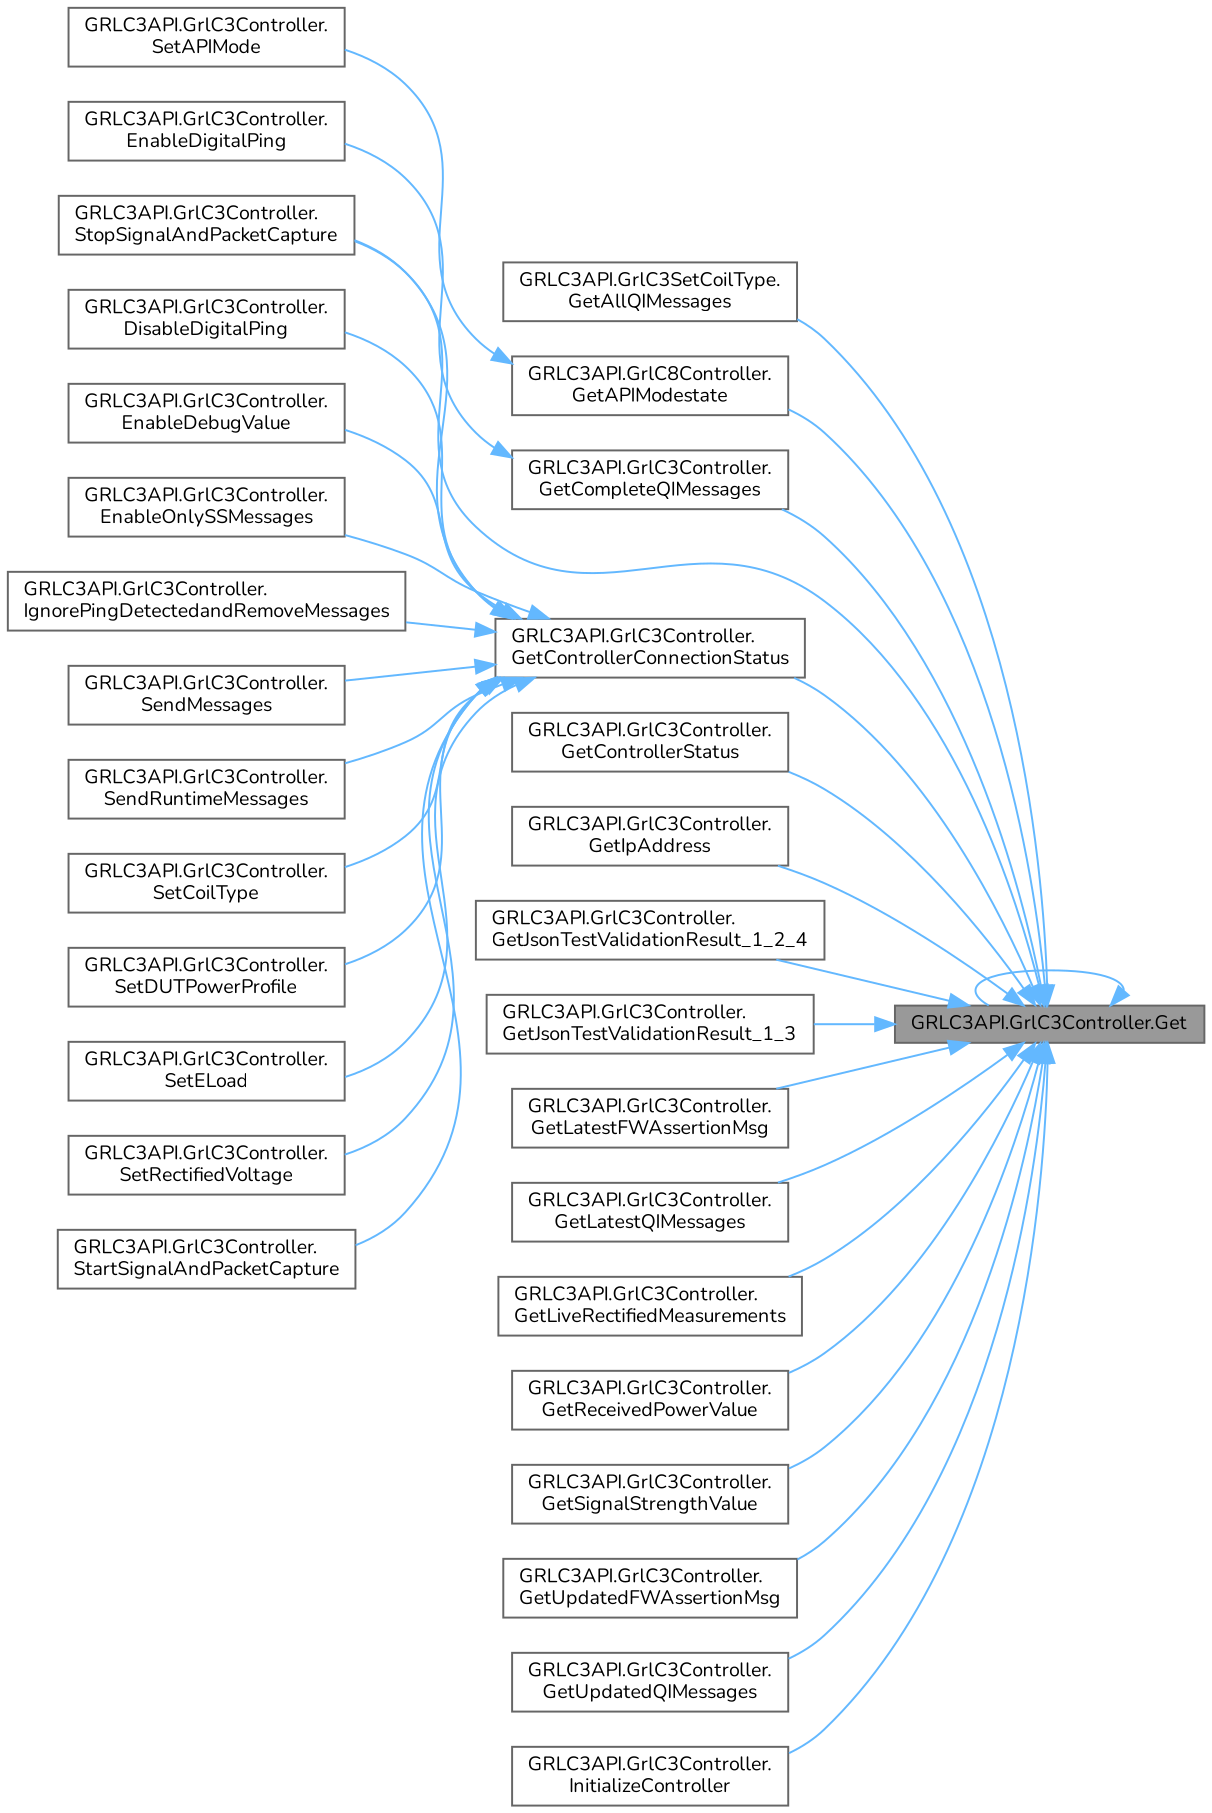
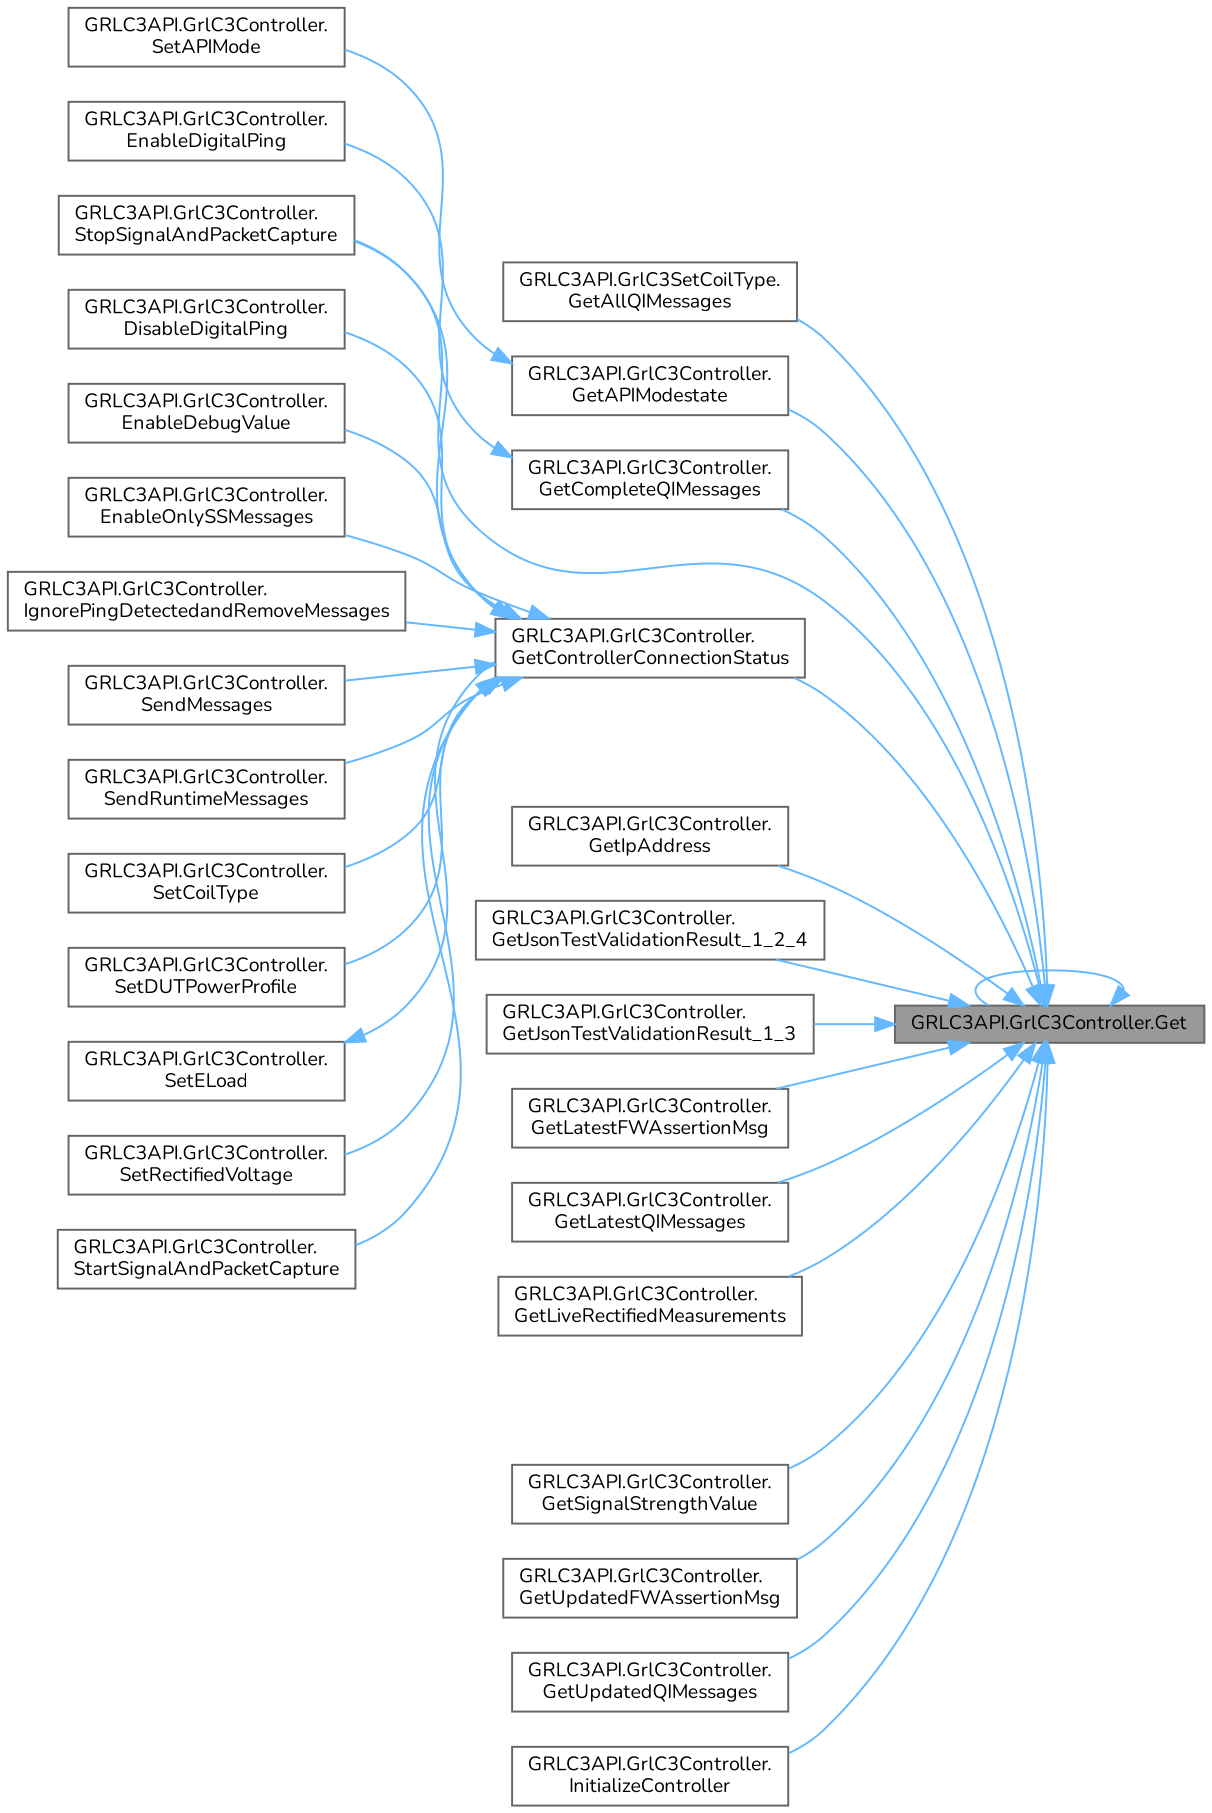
(650, 386) -> (650, 386)
(650, 742) -> none
(437, 992) -> (443, 855)
(650, 1400) -> none
